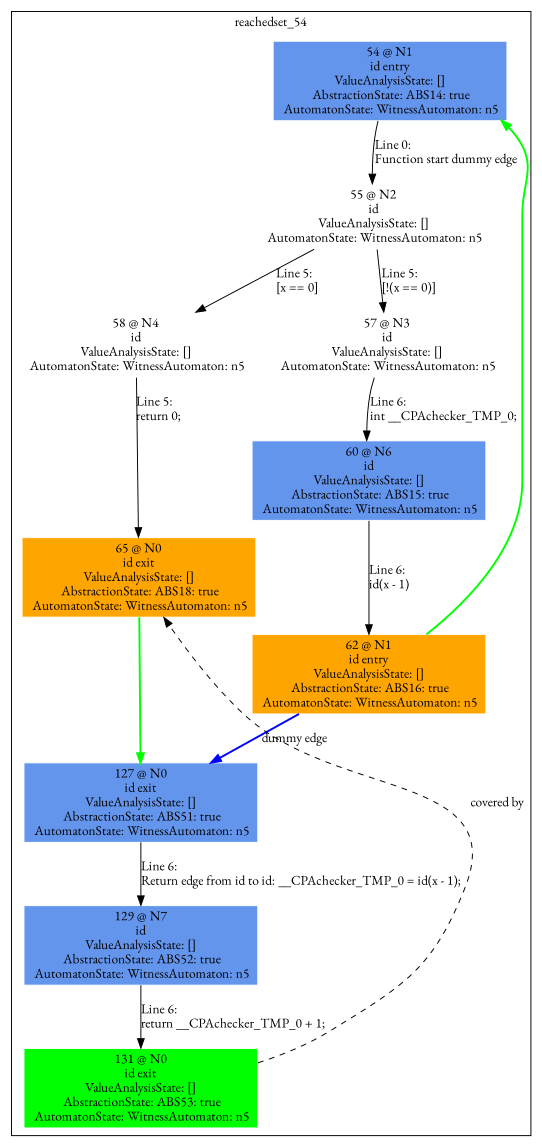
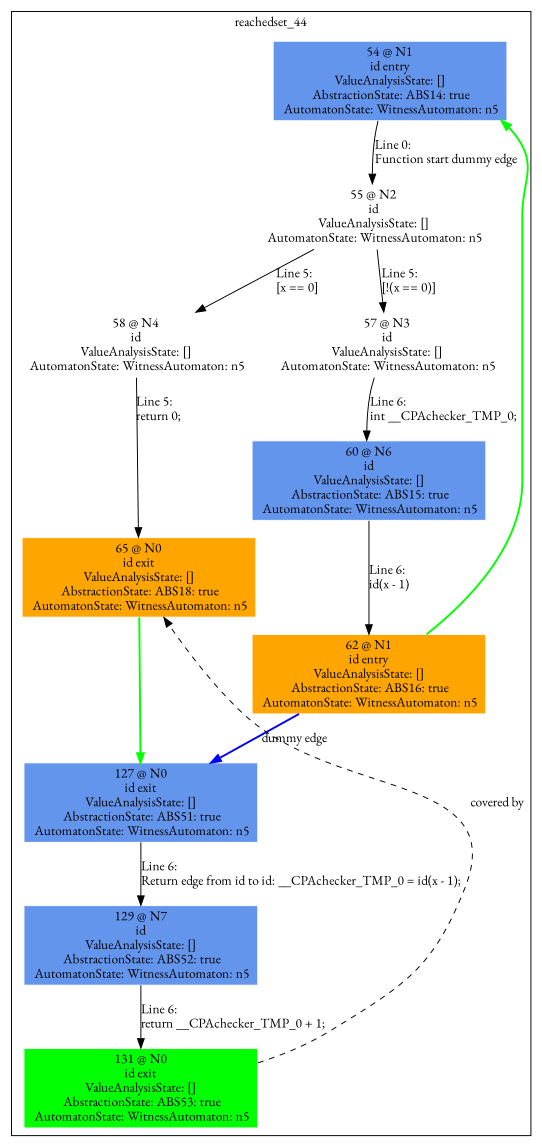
(271, 23) -> (271, 23)
